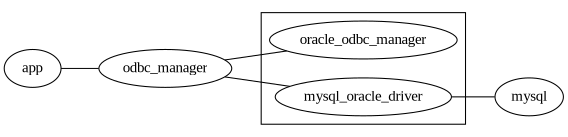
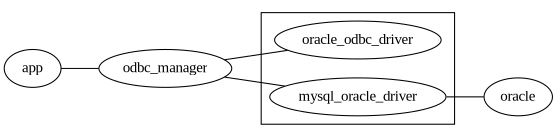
(363, 40) -> (358, 40)
(529, 97) -> (518, 97)
